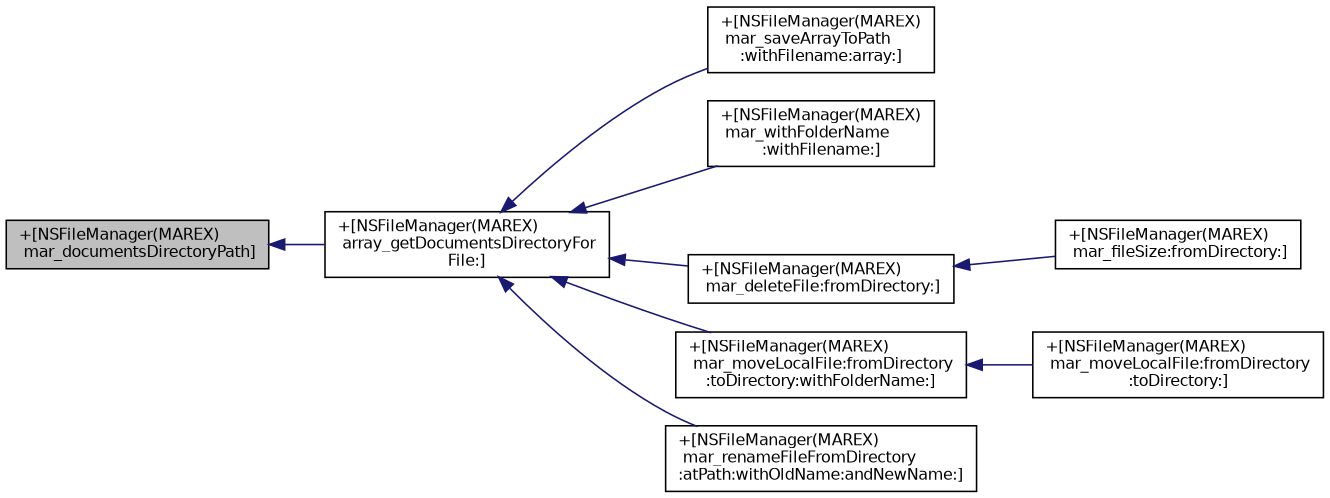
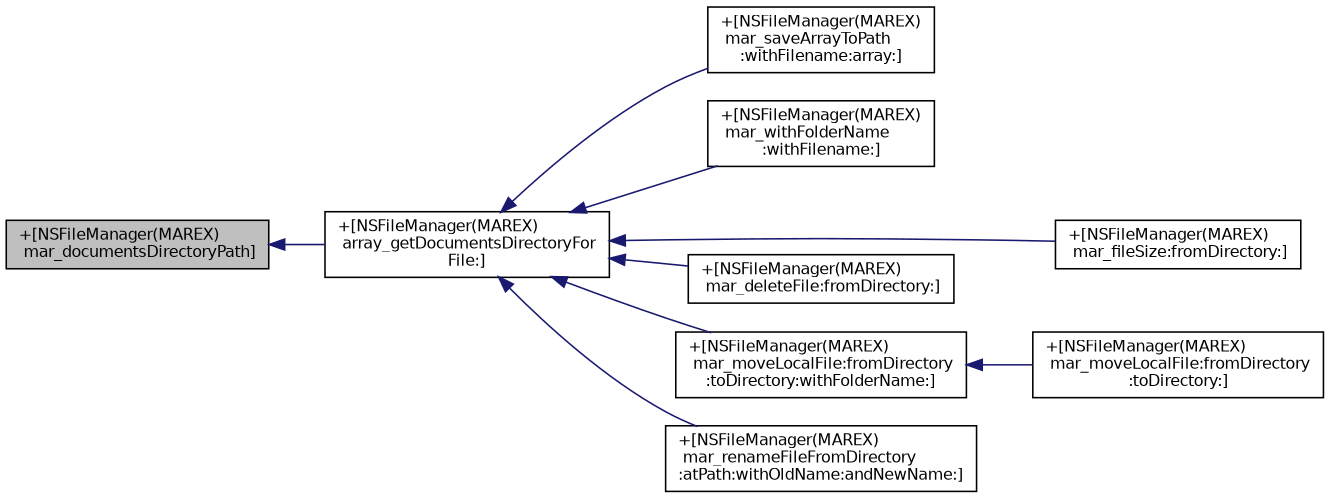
(1013, 260) -> (840, 239)
